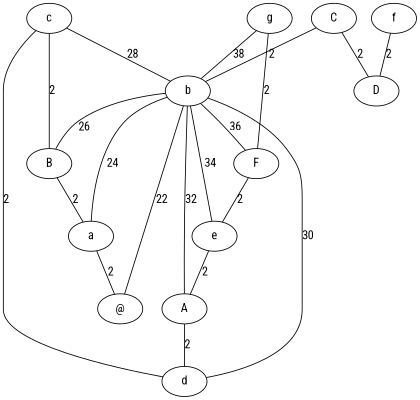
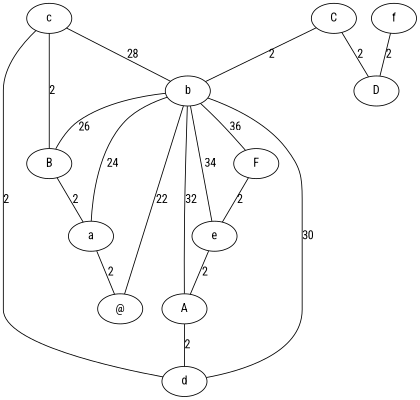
(270, 18) -> none
